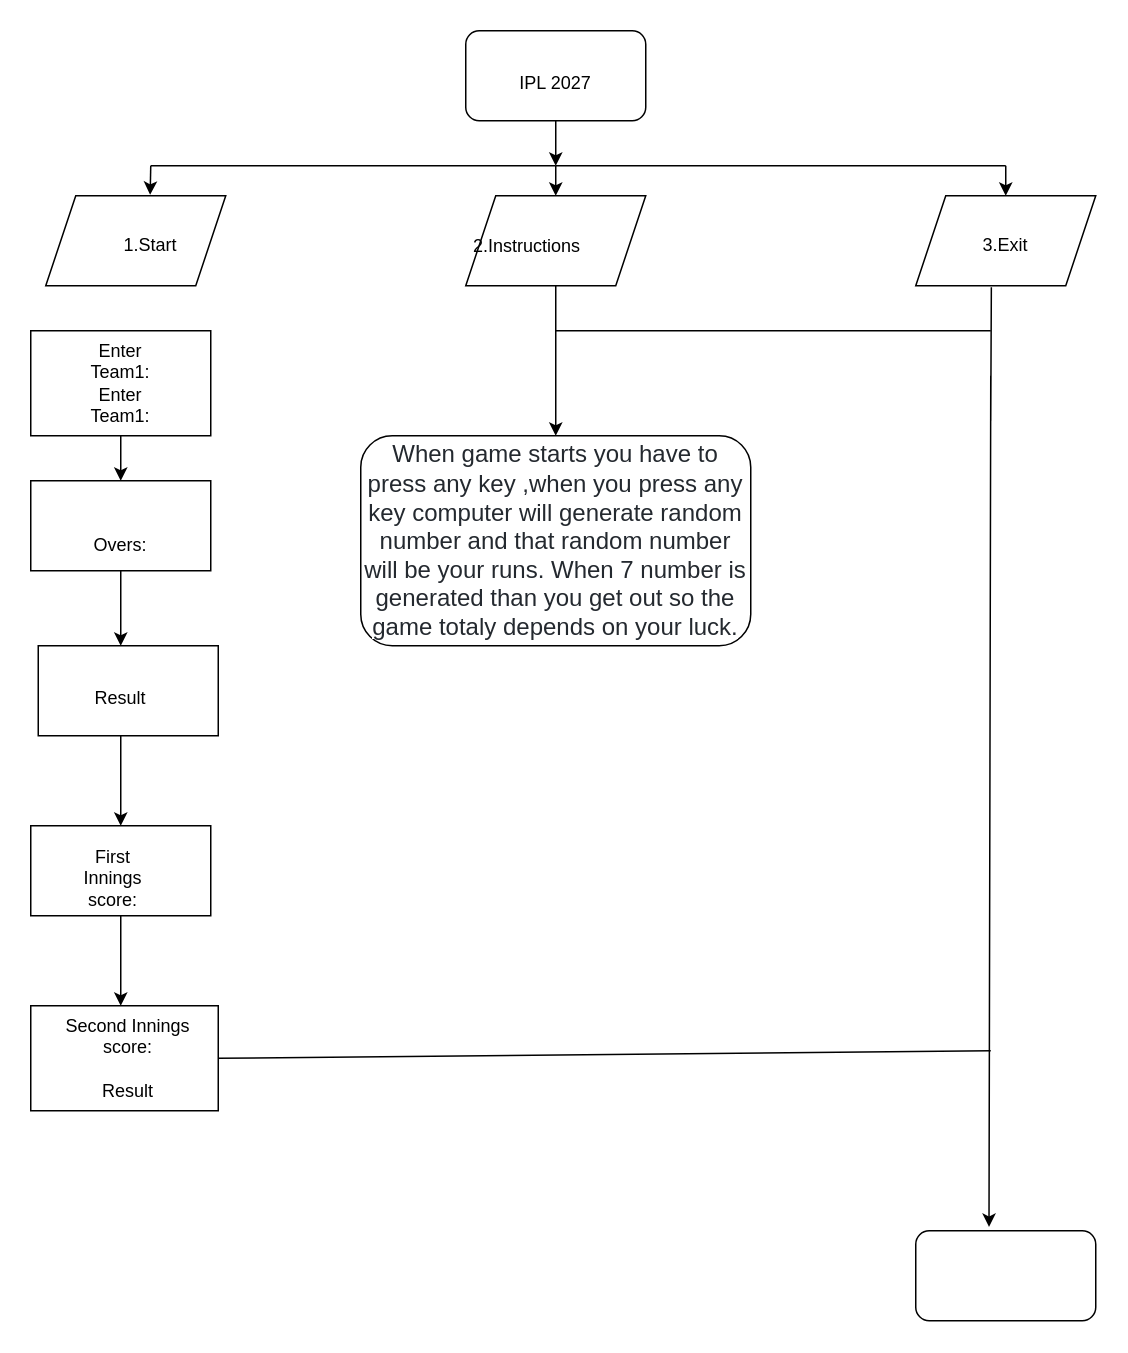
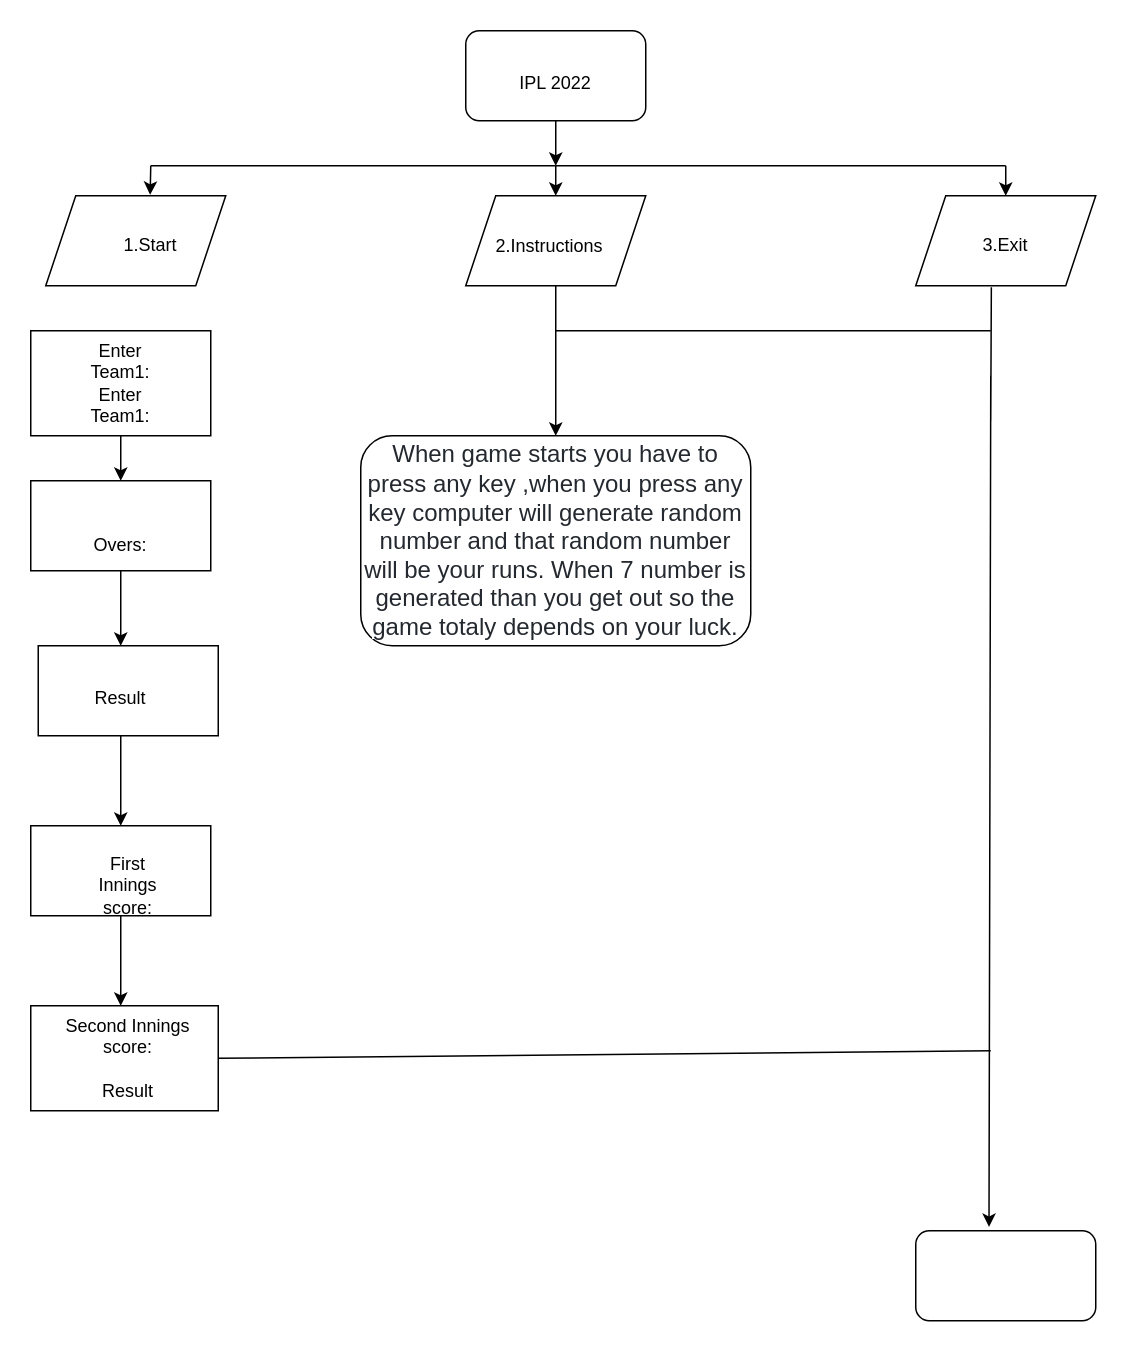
(556, 83) -> (556, 83)
(527, 247) -> (550, 247)
(113, 878) -> (128, 886)
